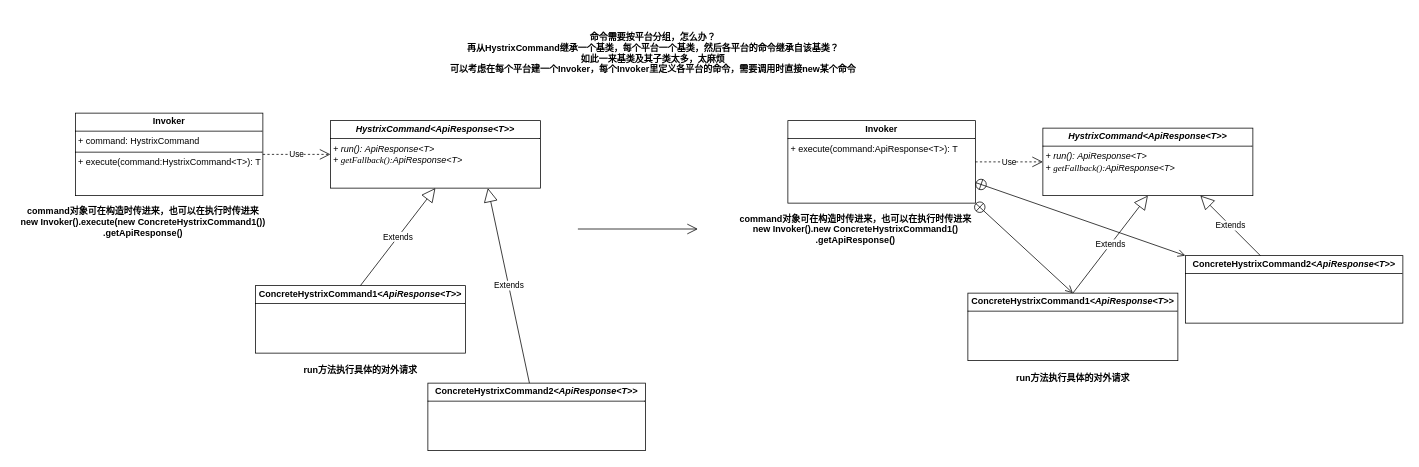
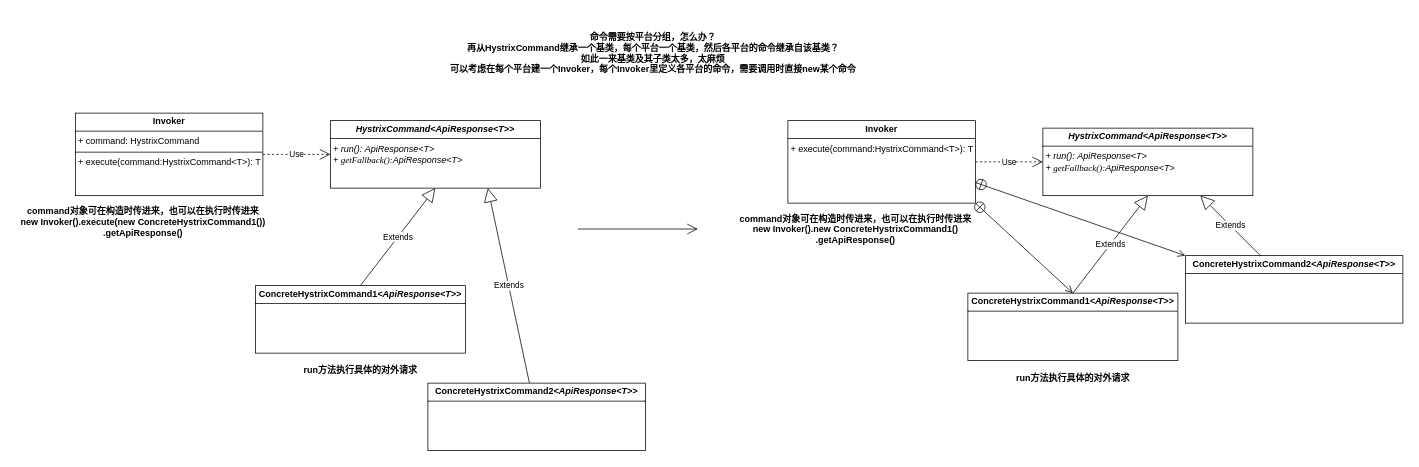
(873, 131) -> (880, 131)
